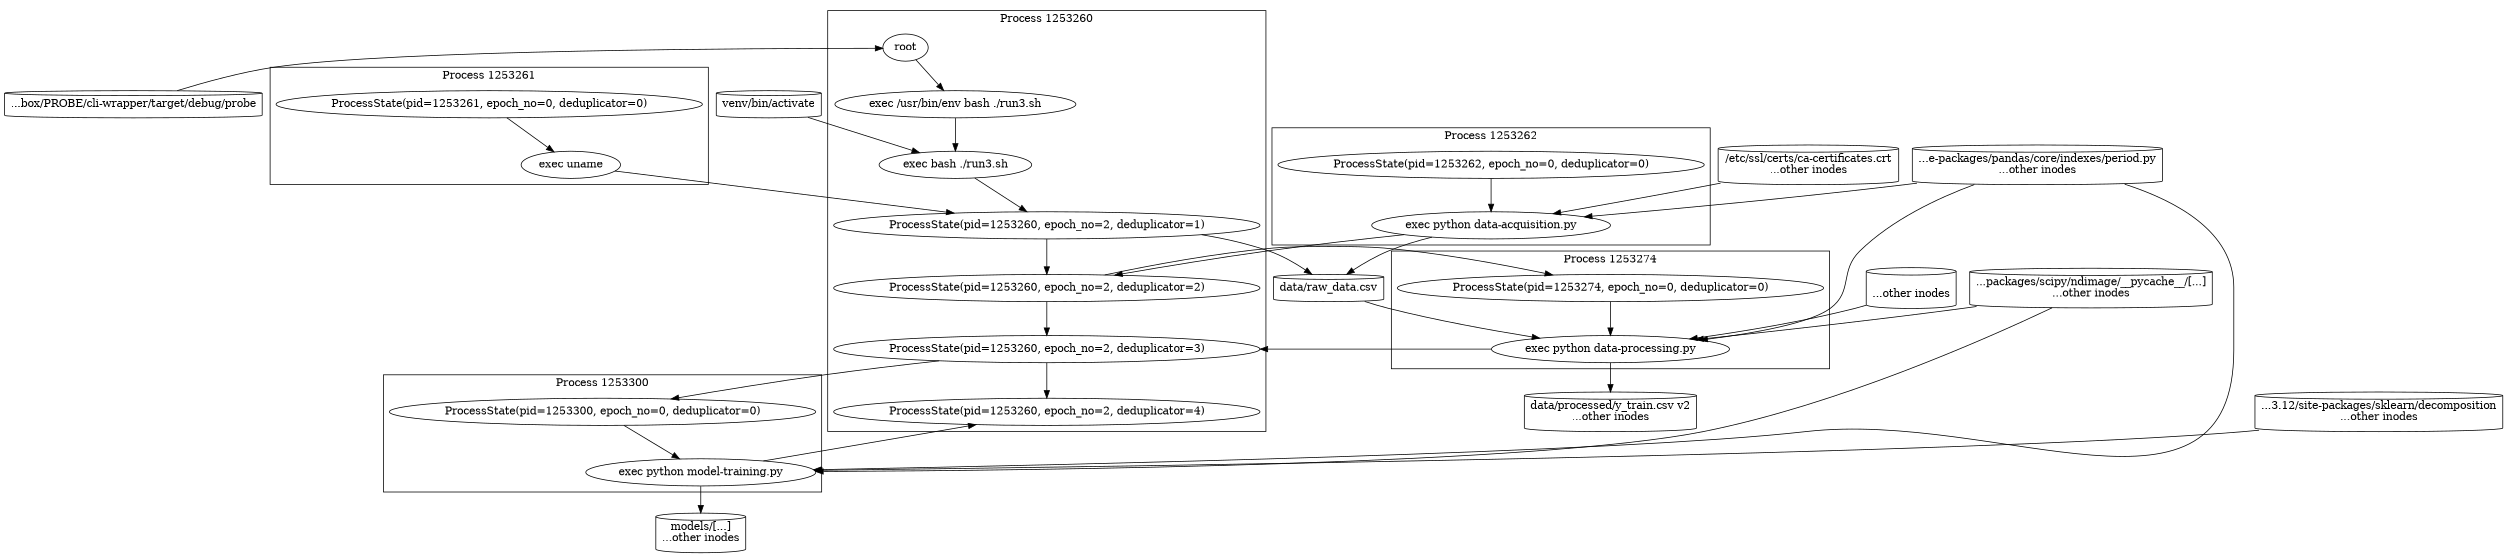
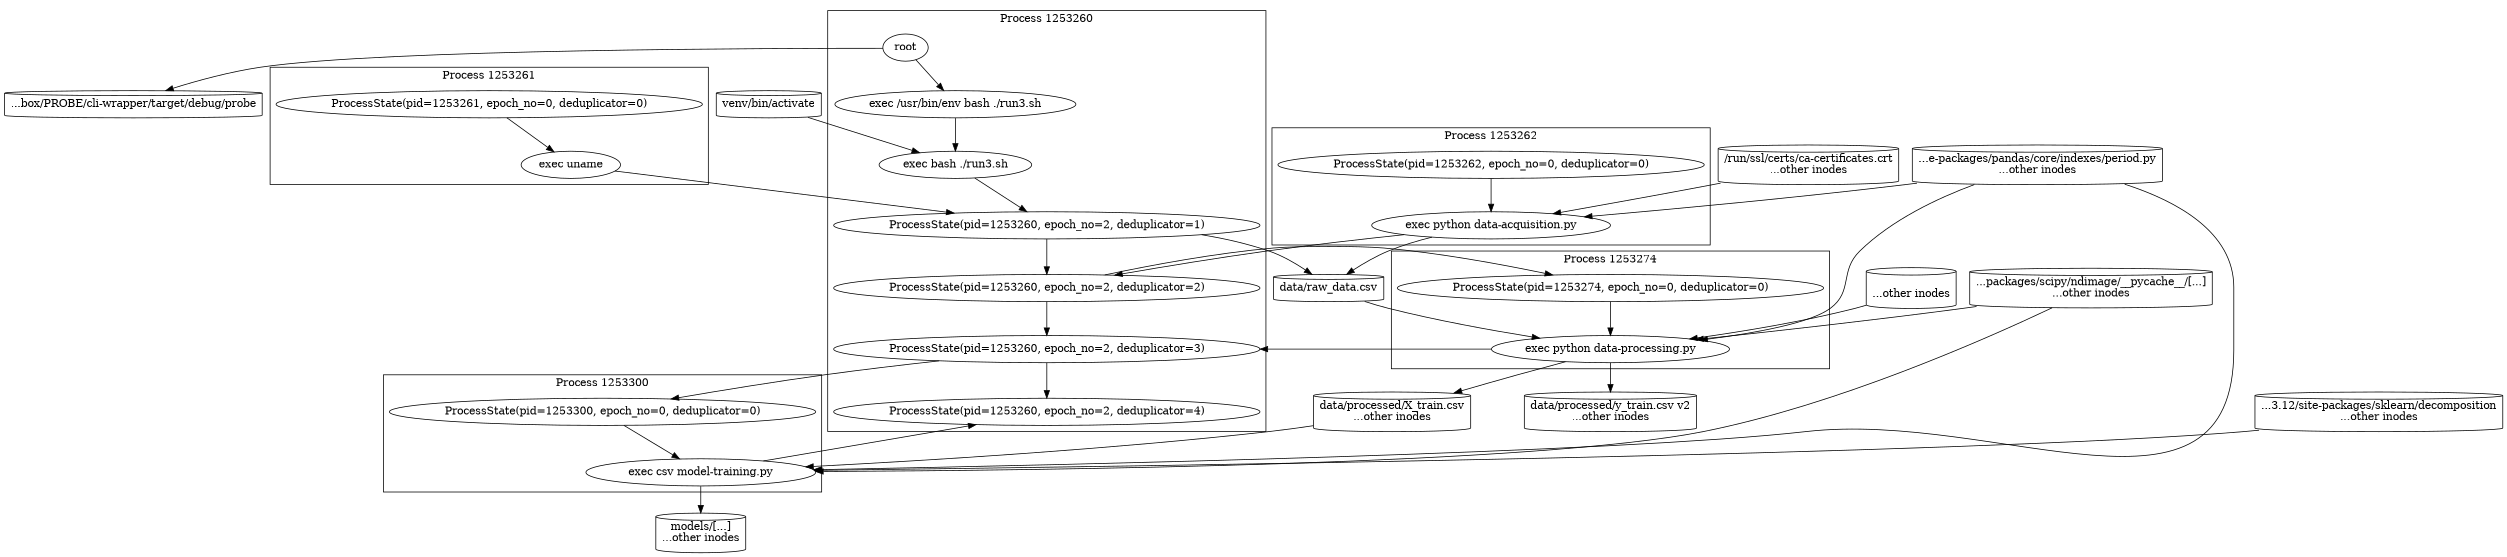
(525, 53) -> (527, 52)
(1808, 165) -> (1808, 165)
none -> (1392, 412)
(701, 472) -> (701, 472)
